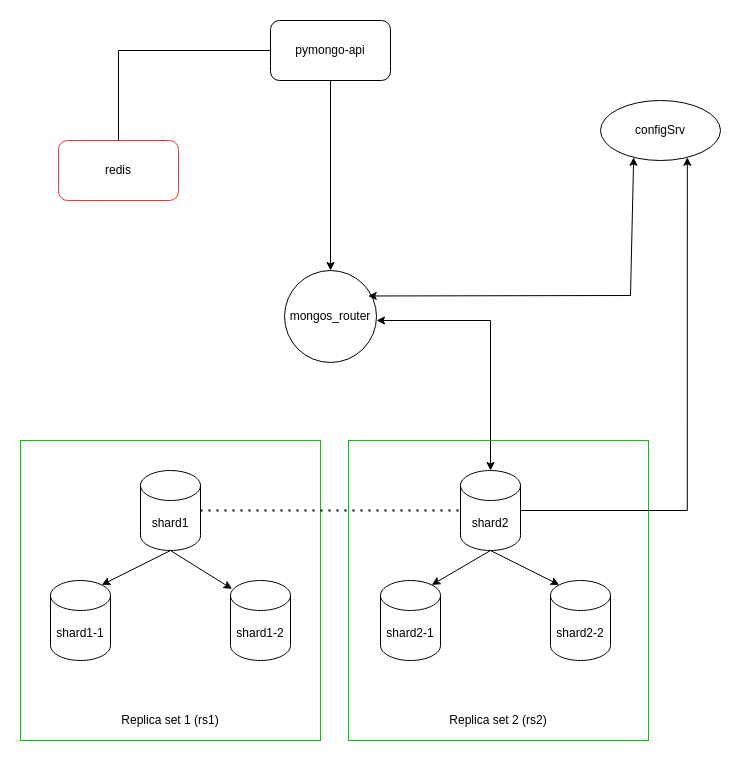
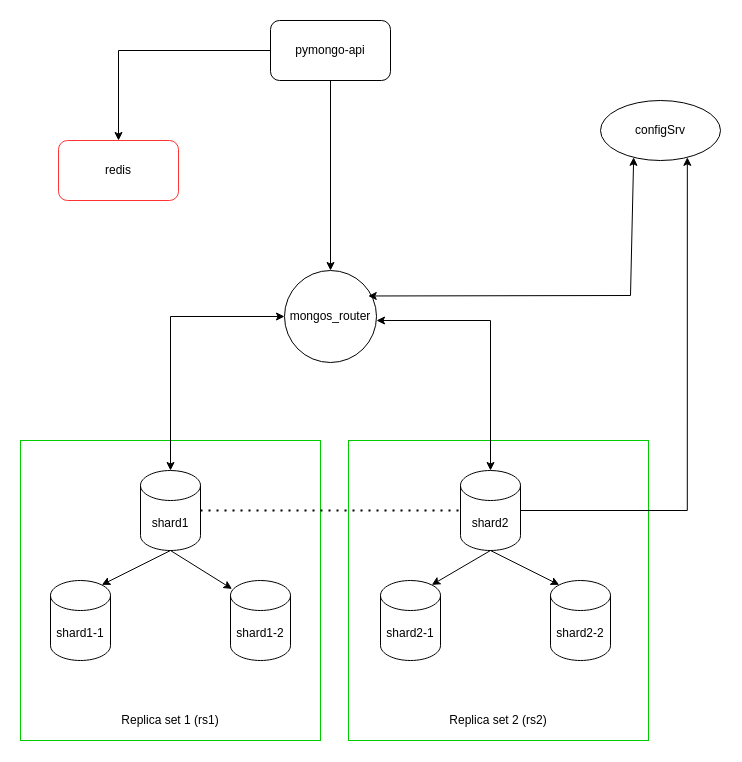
(119, 135) -> (119, 132)
none -> (171, 337)
